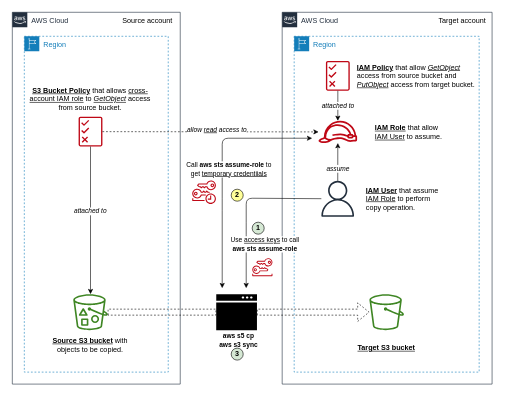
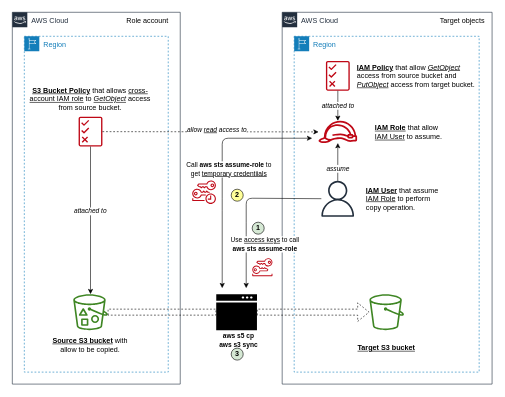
(148, 21) -> (148, 21)
(463, 21) -> (463, 21)
(90, 345) -> (90, 345)
